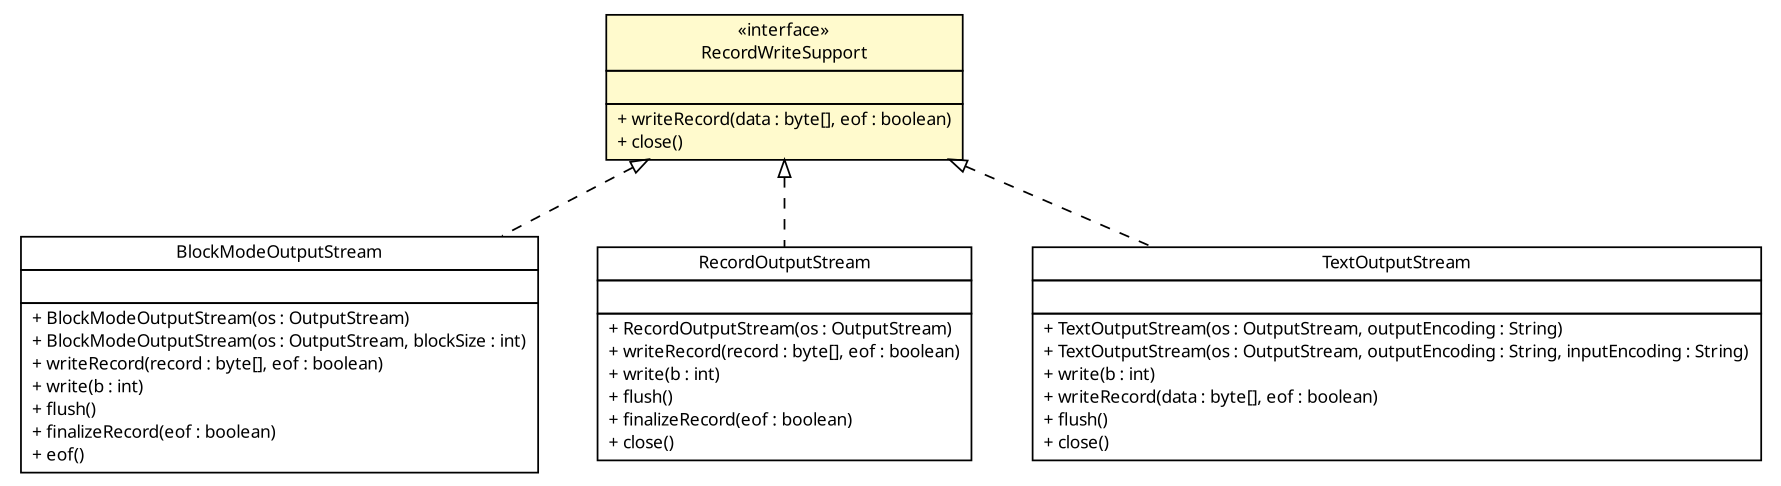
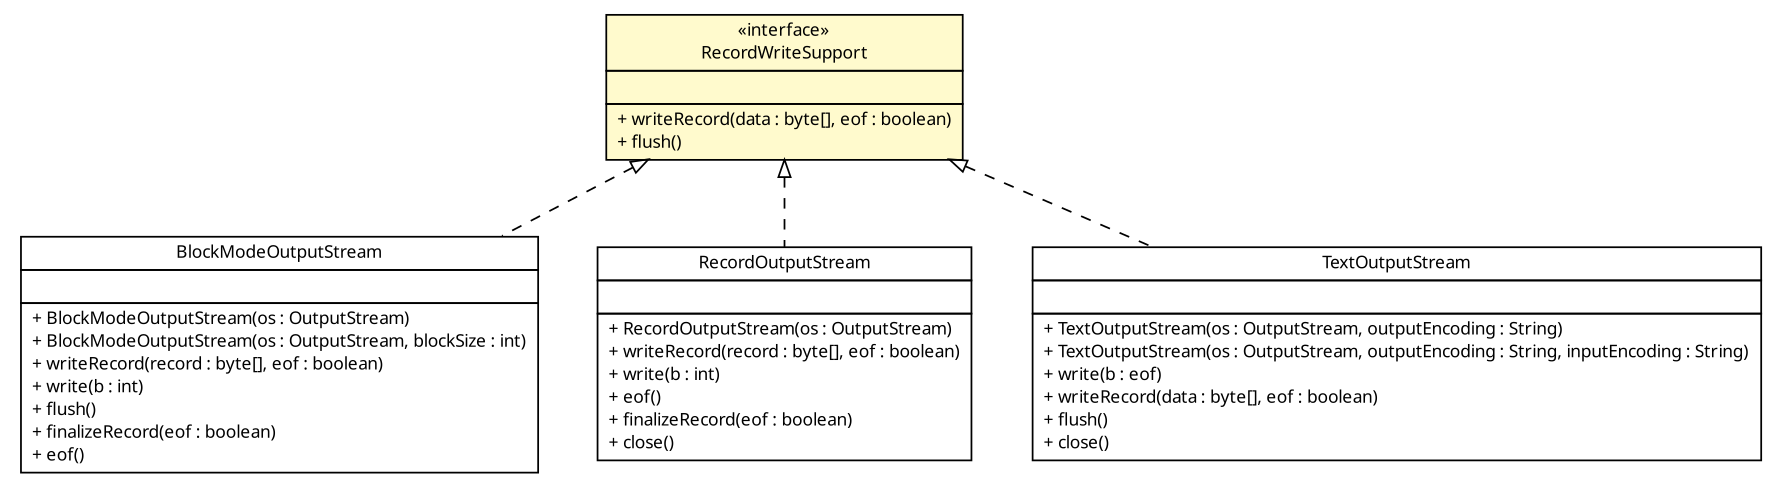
(651, 142) -> (650, 142)
(1100, 375) -> (1103, 375)
(641, 397) -> (635, 397)
